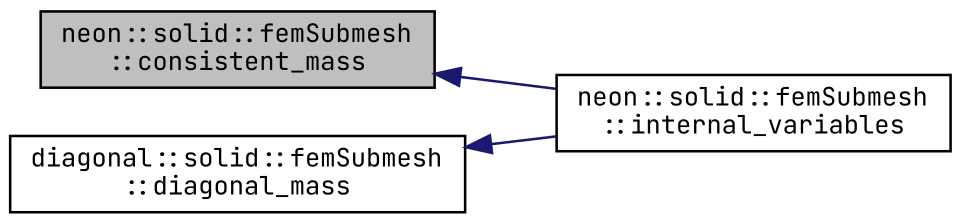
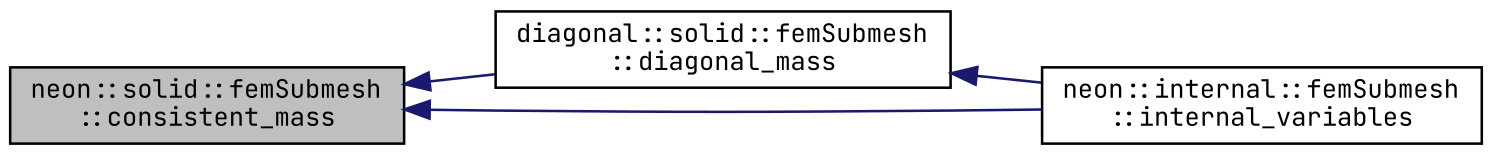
none -> (463, 78)
(754, 113) -> (1262, 105)
